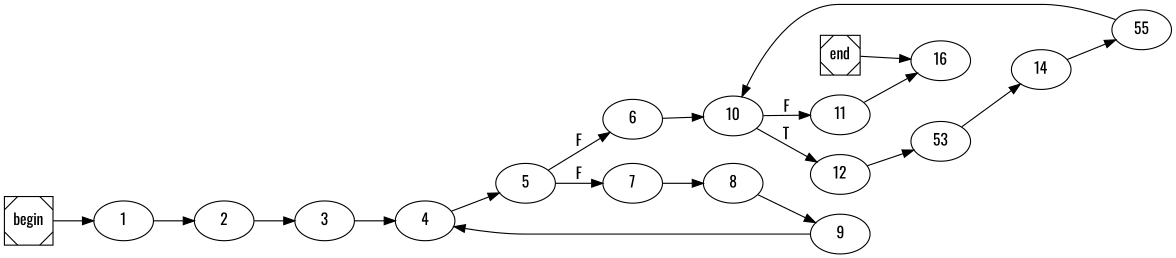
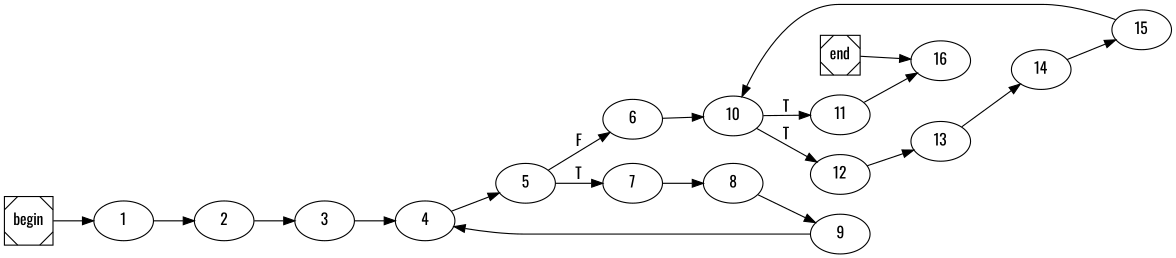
(1142, 30) -> (1142, 30)
(787, 108) -> (787, 108)
(941, 141) -> (941, 141)
(579, 175) -> (579, 175)
